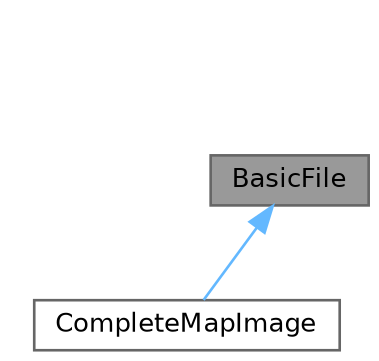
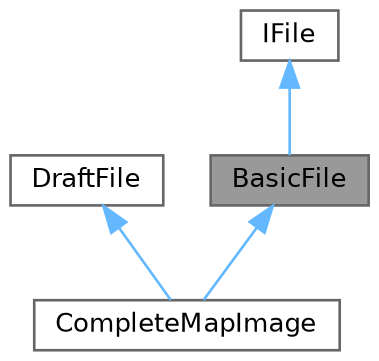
none -> (290, 36)
none -> (87, 180)
